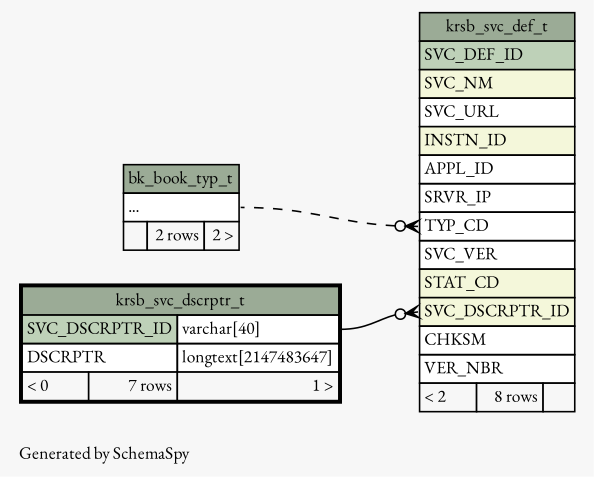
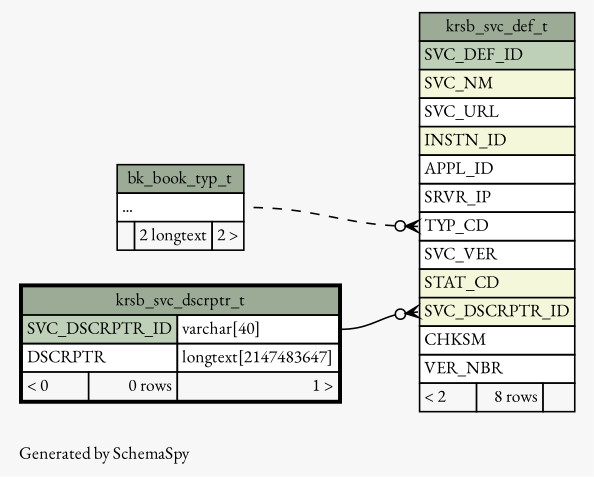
(177, 235) -> (173, 235)
(150, 386) -> (150, 386)
